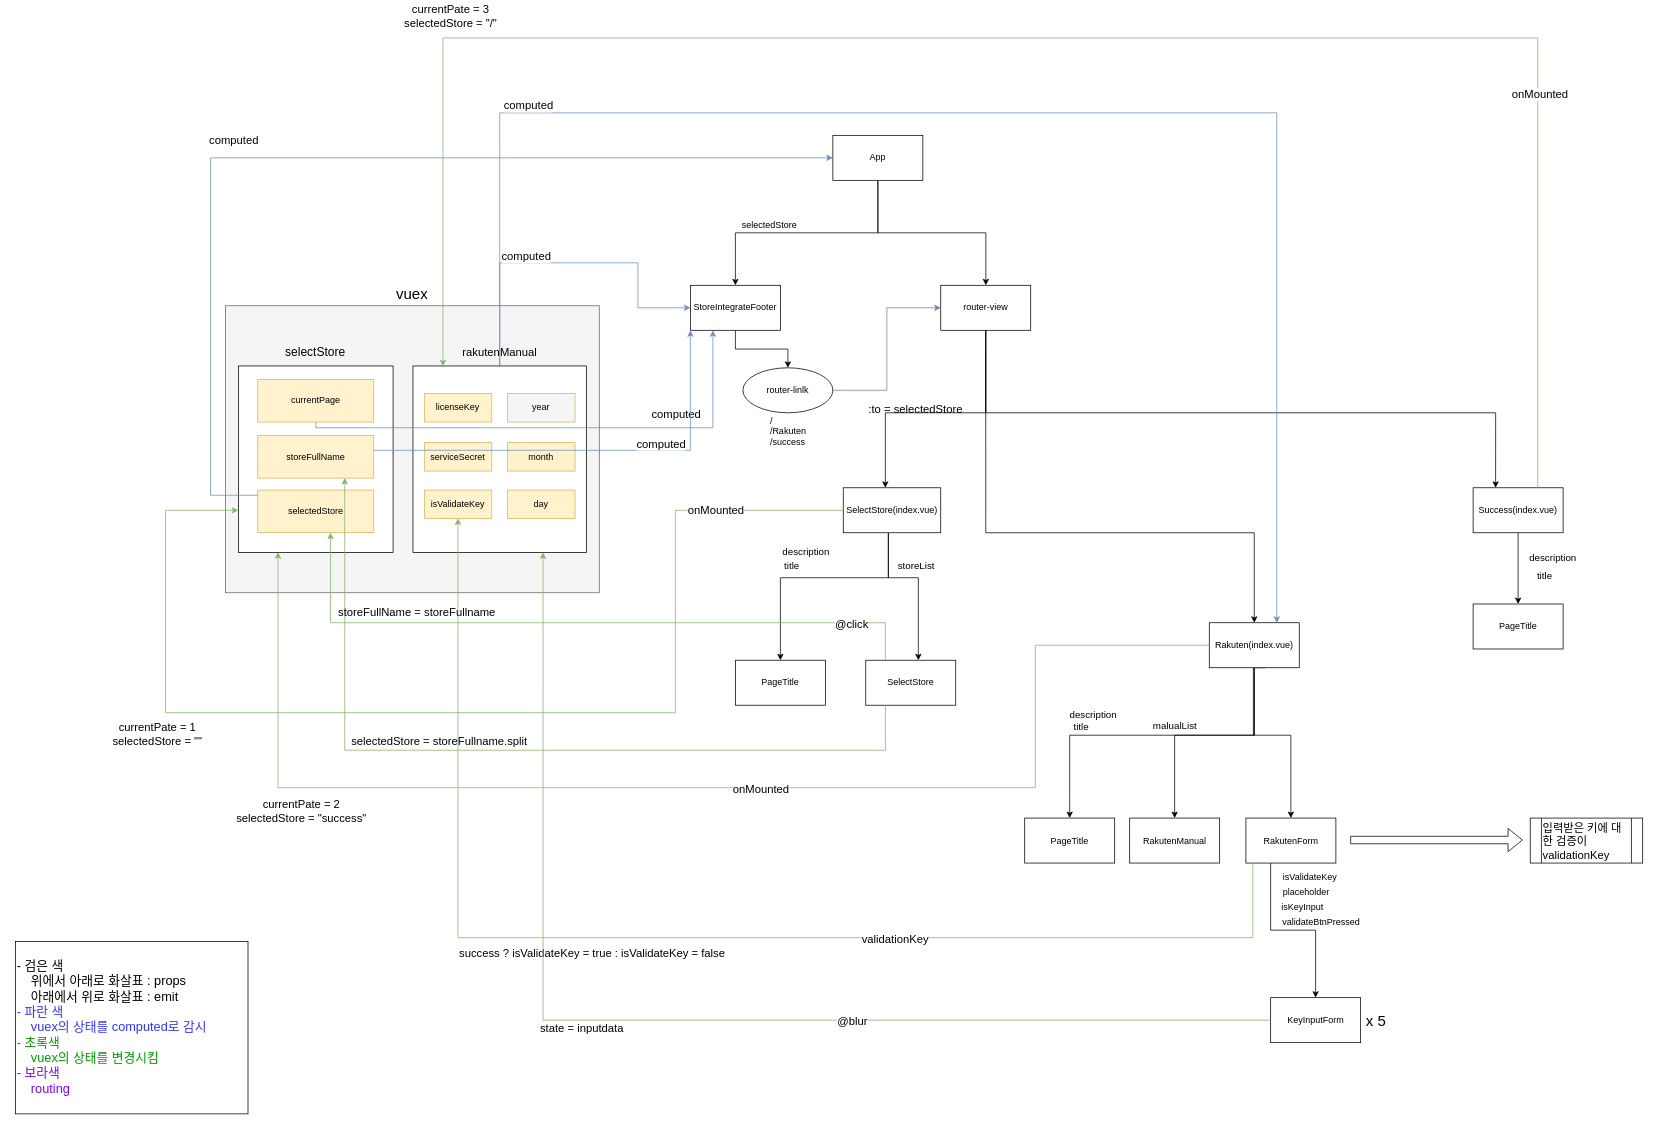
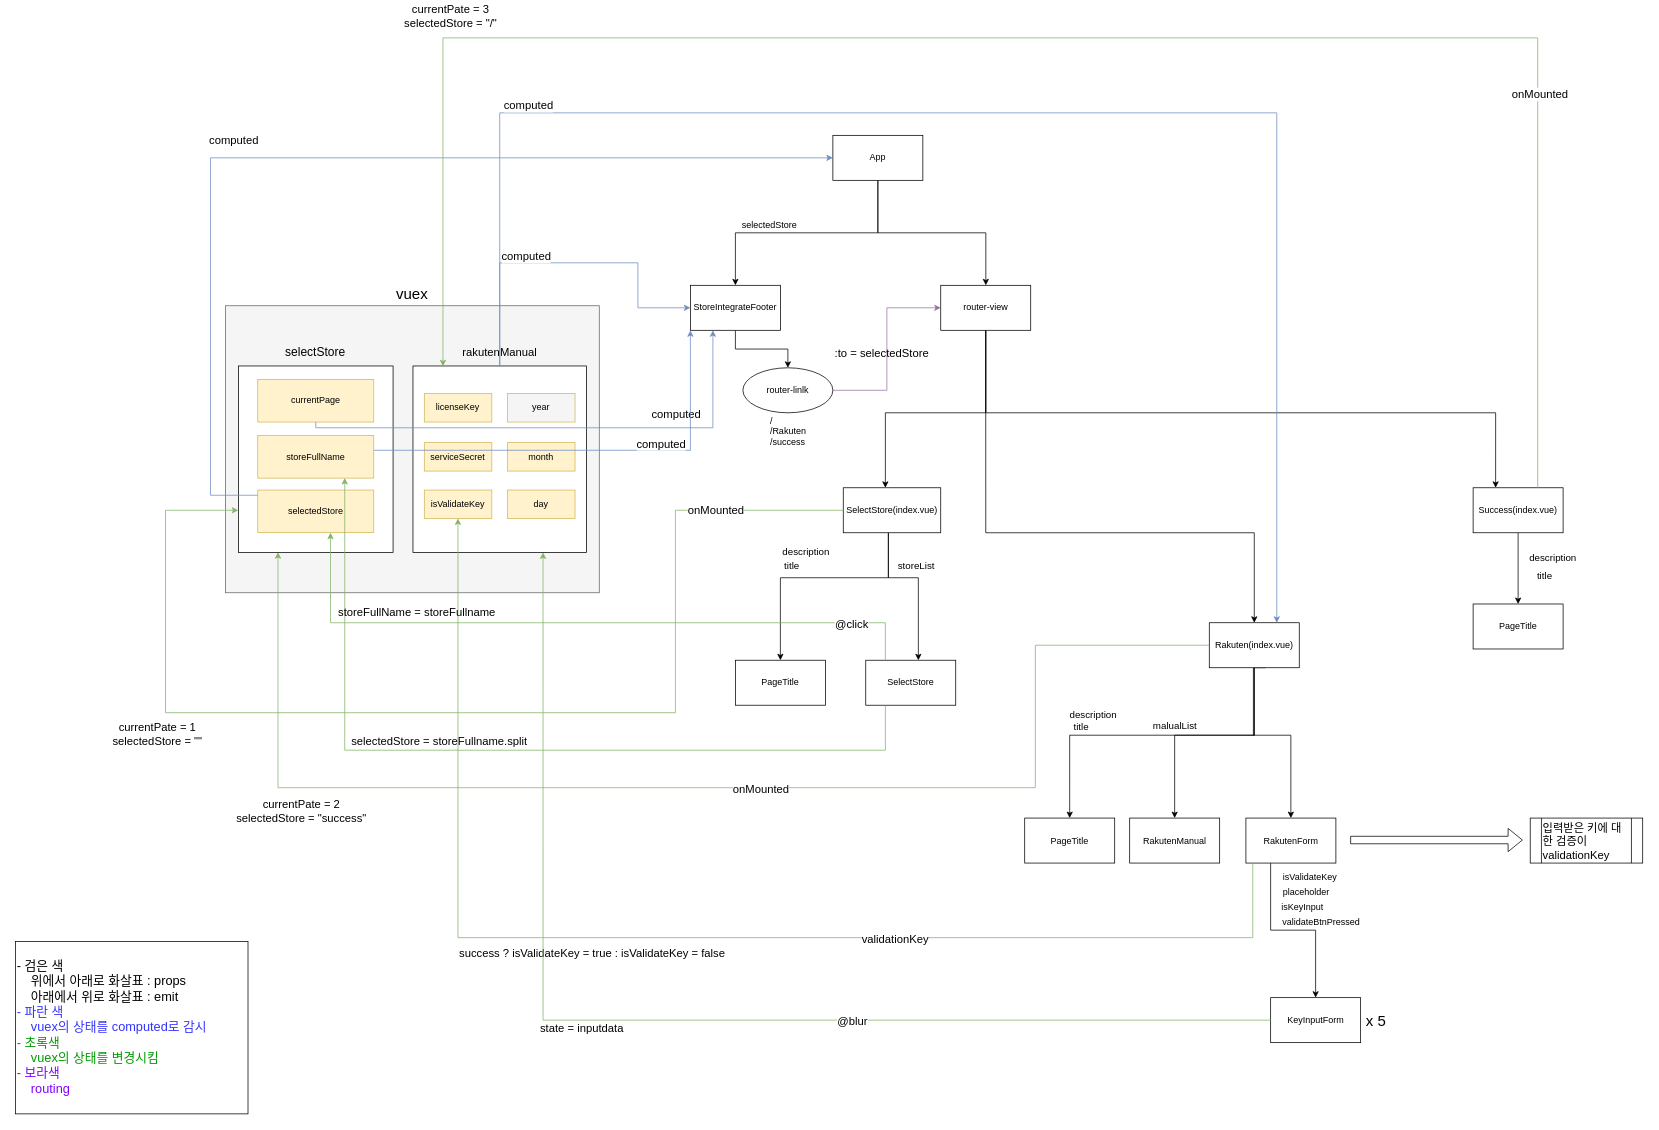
(915, 409) -> (882, 353)
